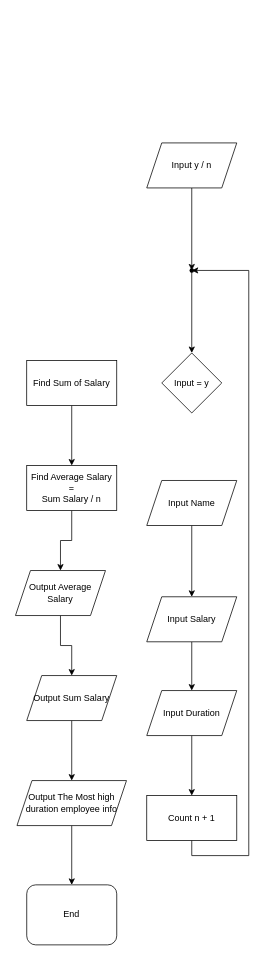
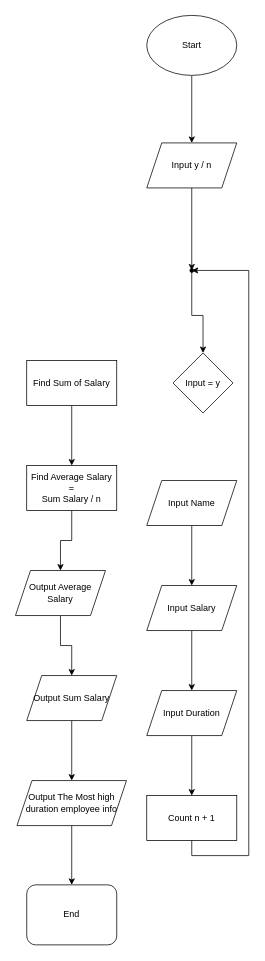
none -> (192, 45)
none -> (192, 107)
(192, 383) -> (203, 383)
(192, 619) -> (192, 608)
